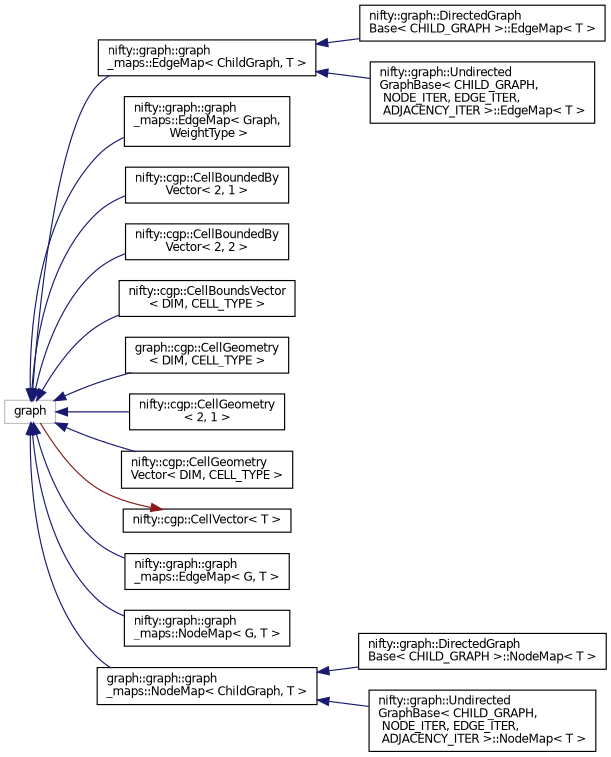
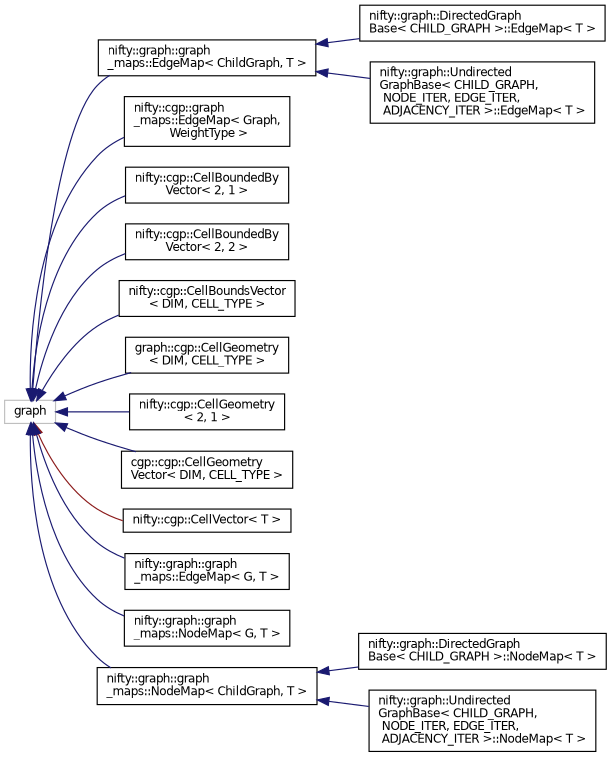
(207, 121) -> (207, 121)
(207, 470) -> (207, 470)
(85, 479) -> (72, 487)
(207, 686) -> (207, 686)
